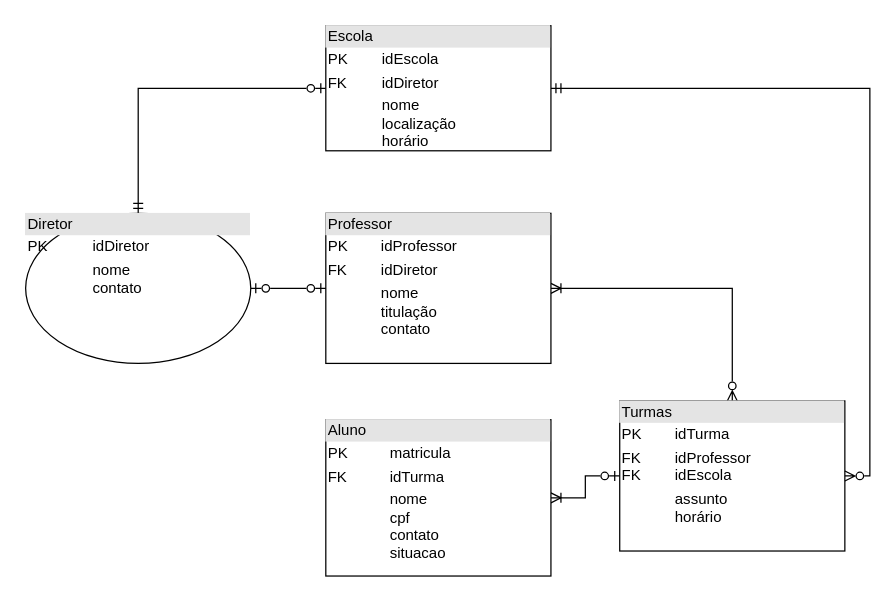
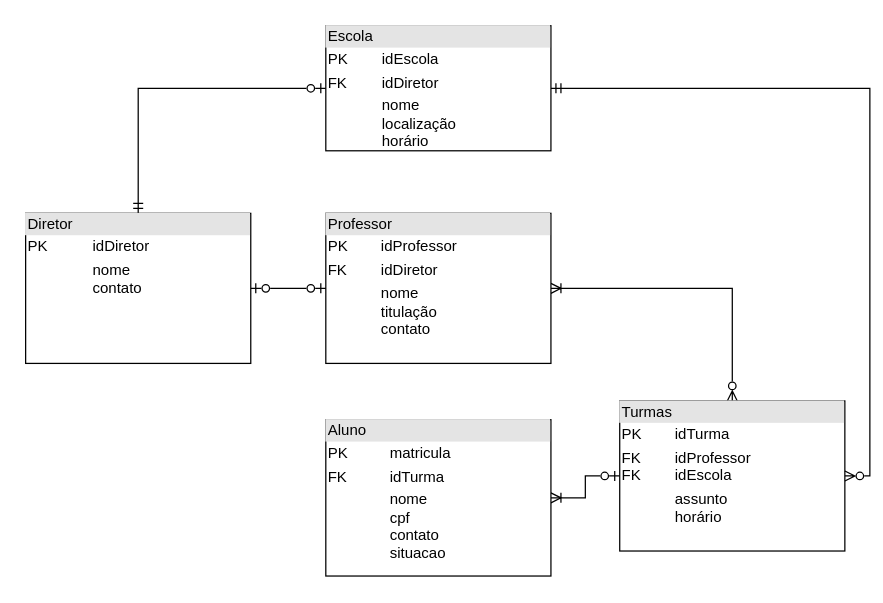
(138, 288) -> (138, 288)
